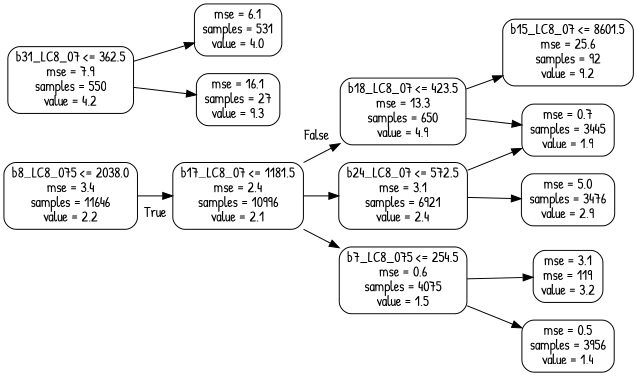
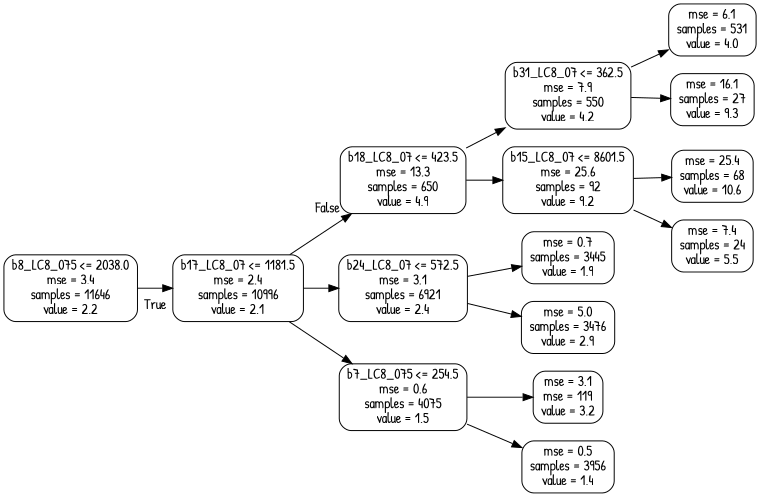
(489, 121) -> (481, 140)
none -> (712, 176)
none -> (712, 246)
